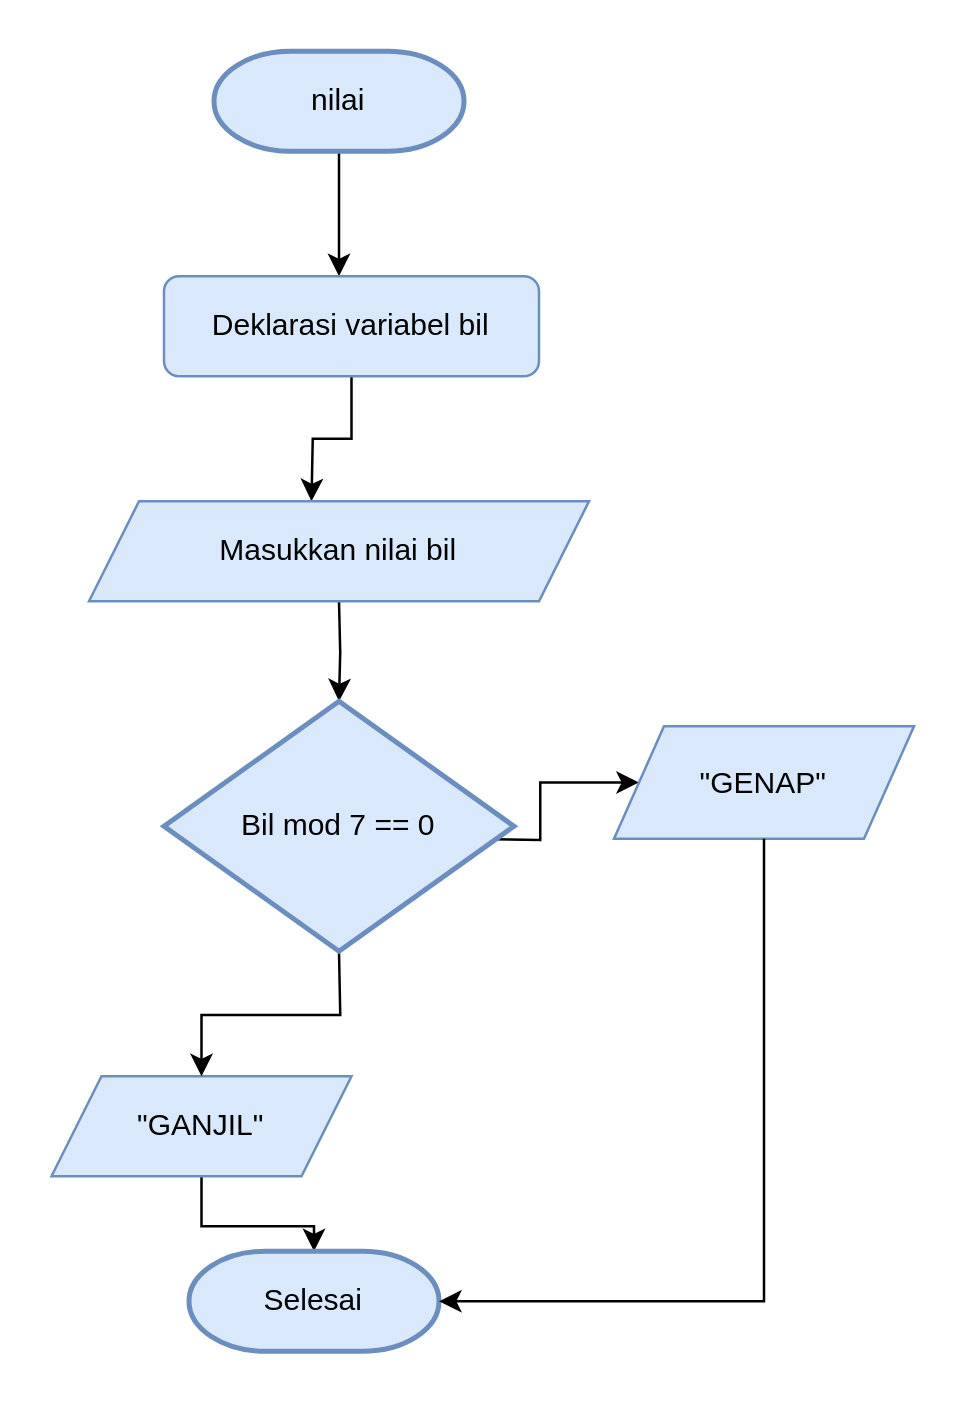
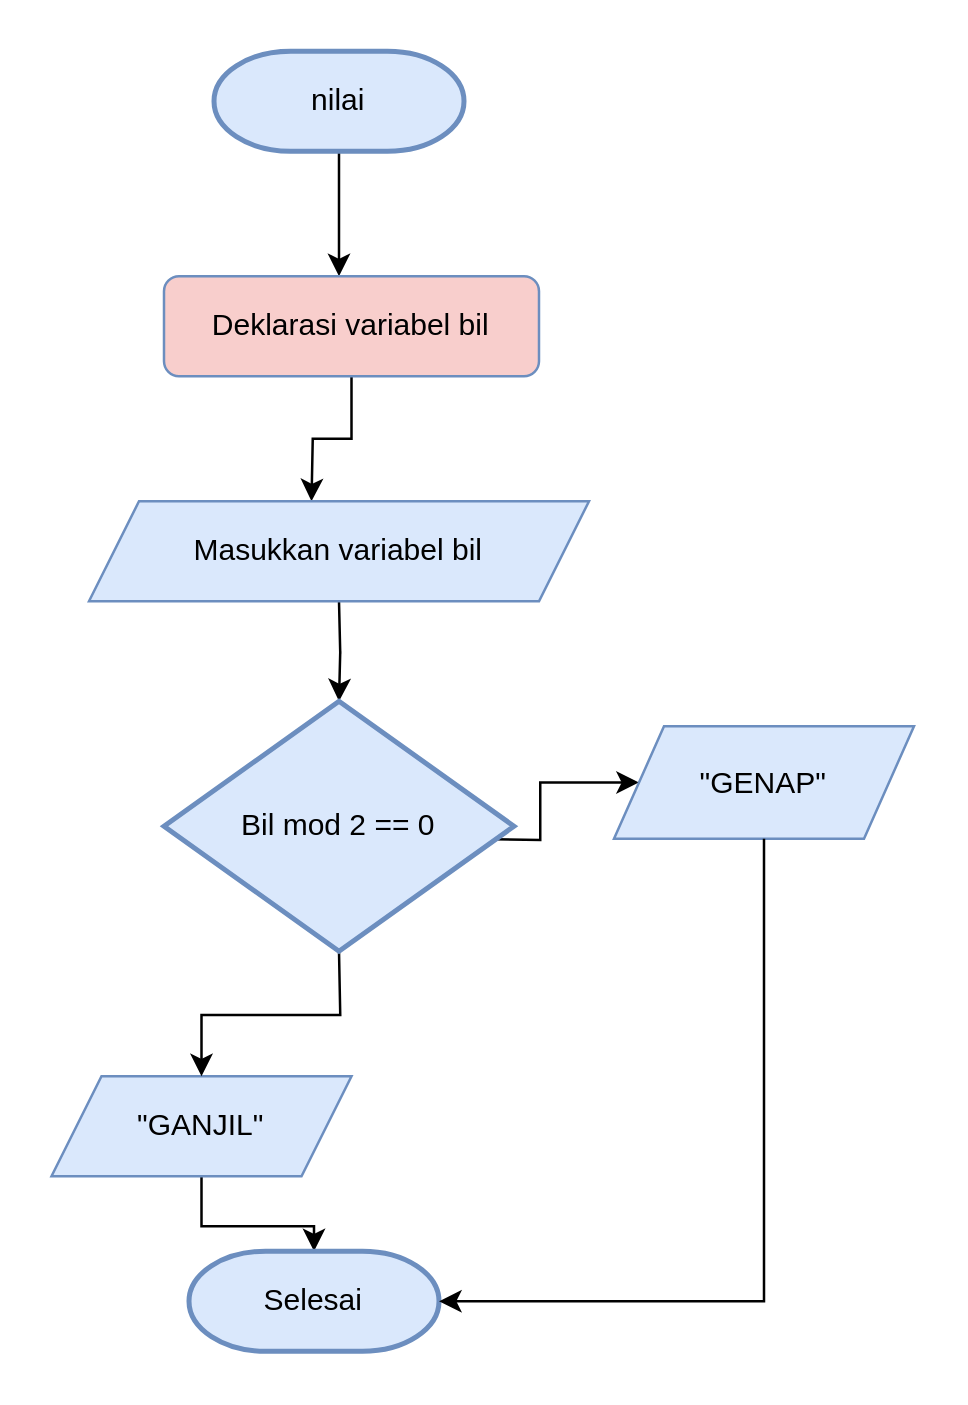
(351, 326) -> (351, 326)
(339, 551) -> (339, 551)
(339, 826) -> (339, 826)
